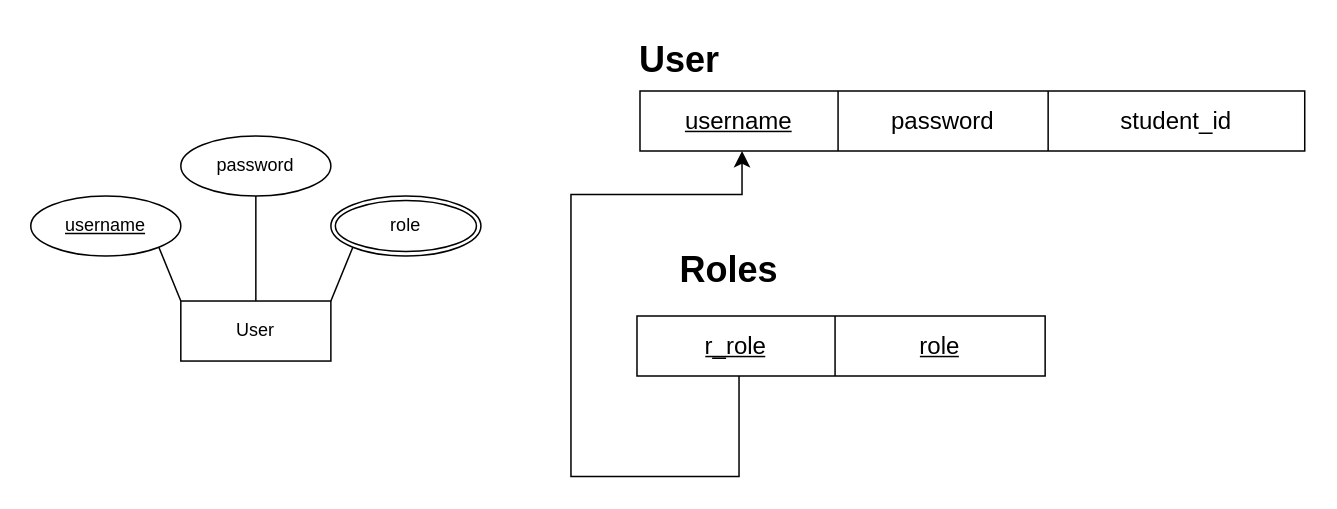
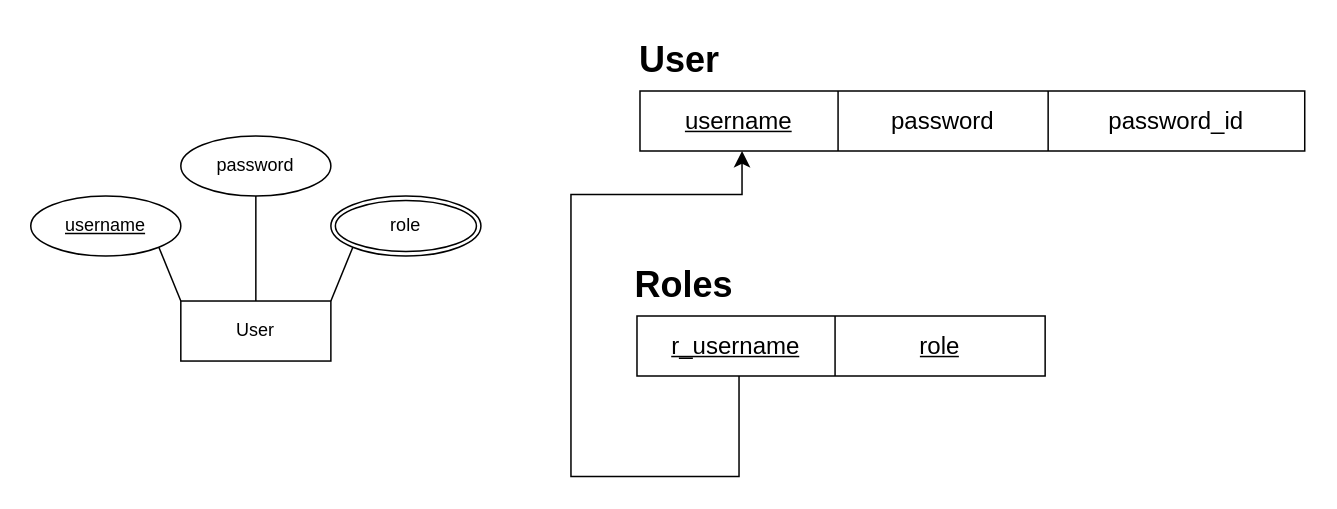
(1176, 121) -> (1176, 121)
(728, 271) -> (683, 286)
(736, 346) -> (736, 346)
